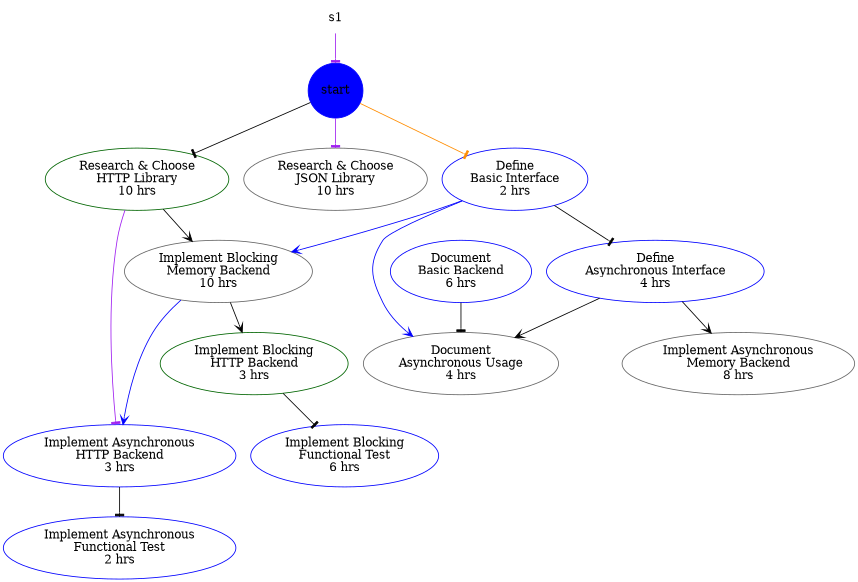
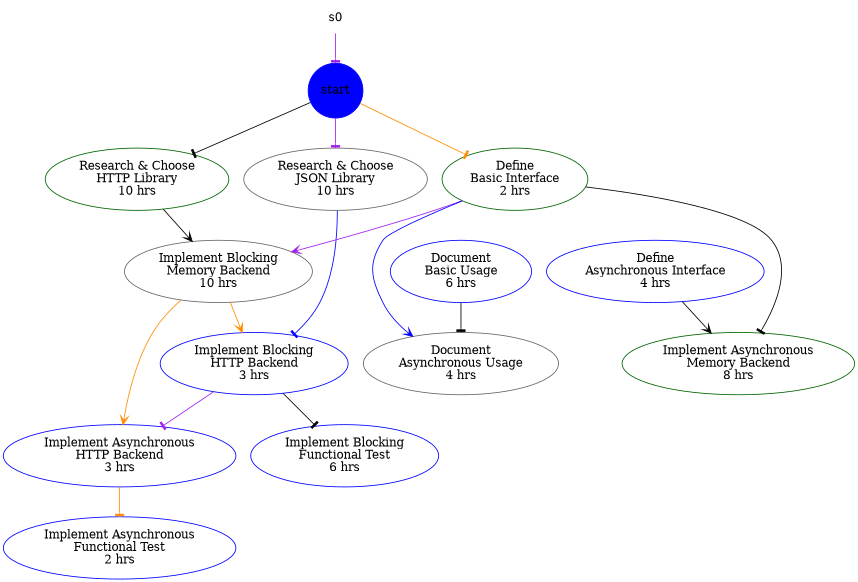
(336, 18) -> (336, 18)
(515, 179) -> (515, 179)
(581, 223) -> (728, 216)
(381, 227) -> (381, 227)
(461, 271) -> (461, 271)
none -> (330, 276)
(235, 313) -> (235, 313)
(111, 315) -> (189, 408)
(561, 316) -> none
(142, 353) -> (142, 353)
(254, 364) -> (254, 364)
(738, 364) -> (738, 364)
(120, 500) -> (120, 500)
